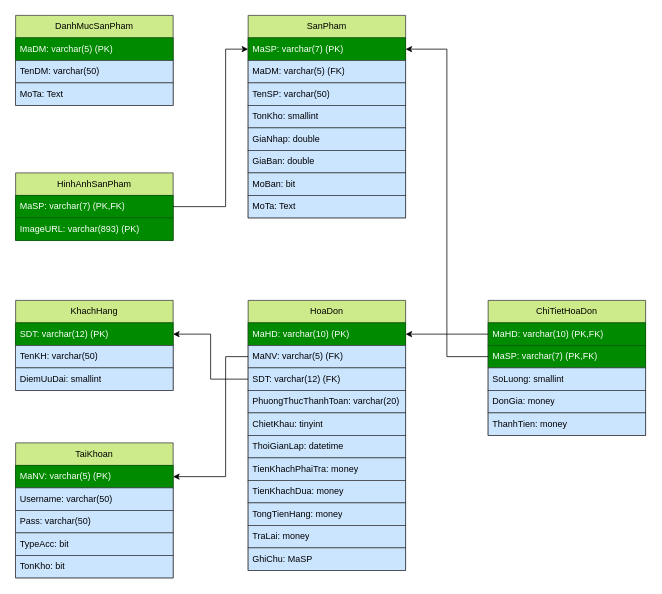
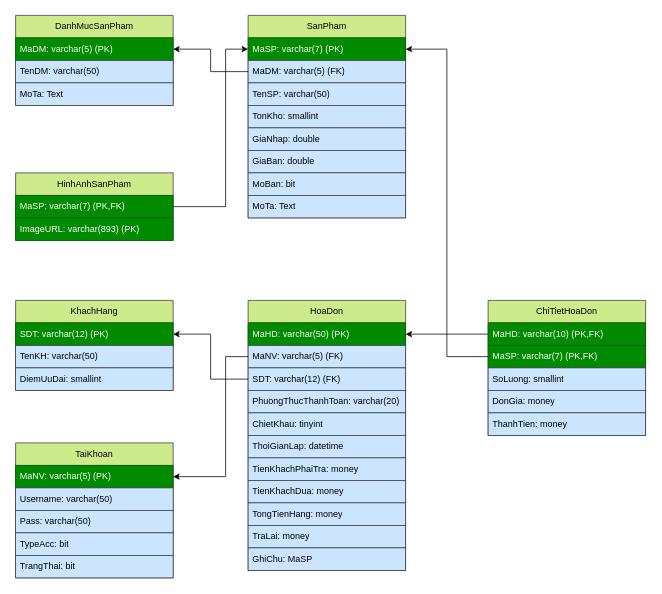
none -> (215, 72)
(304, 334) -> (304, 334)
(44, 567) -> (50, 567)
